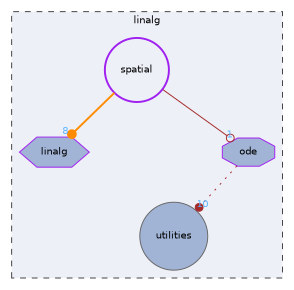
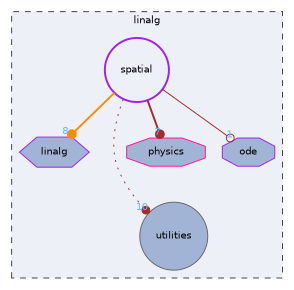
none -> (166, 152)
(219, 185) -> (115, 157)
